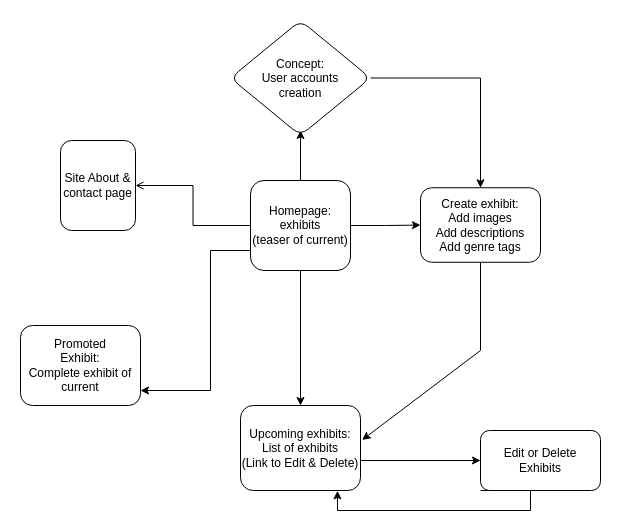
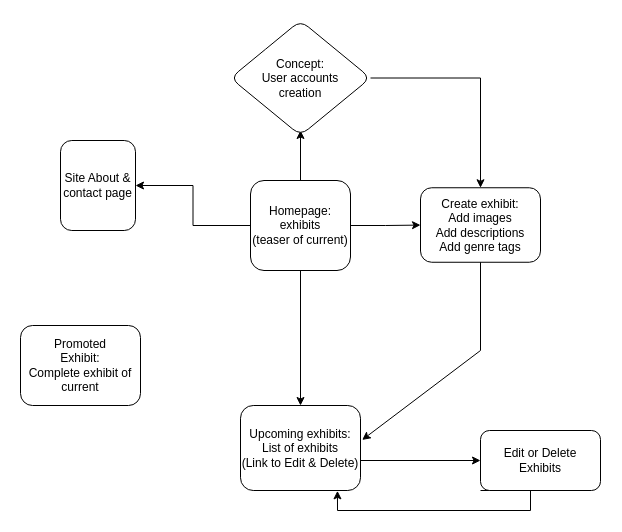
(142, 186) -> (144, 186)
(211, 332) -> none
